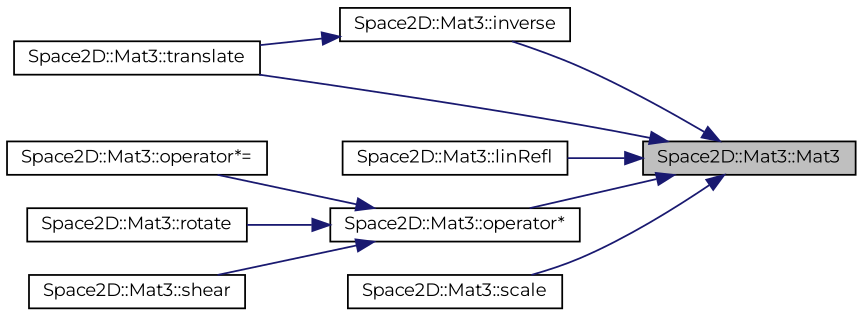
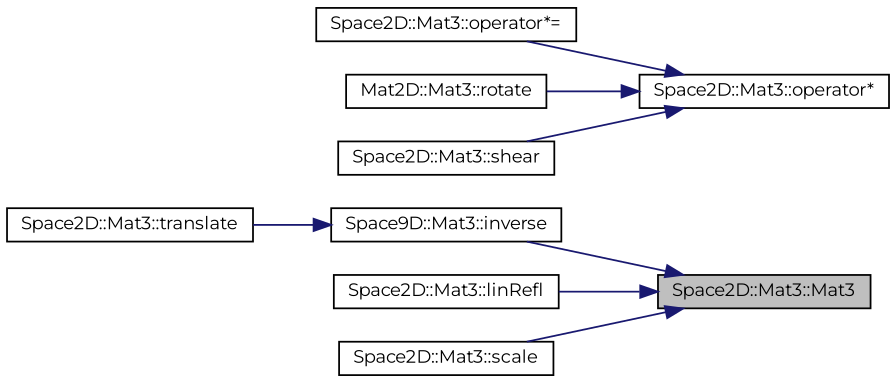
(455, 25) -> (446, 225)
(455, 104) -> none
(593, 194) -> none
(137, 225) -> (446, 91)
